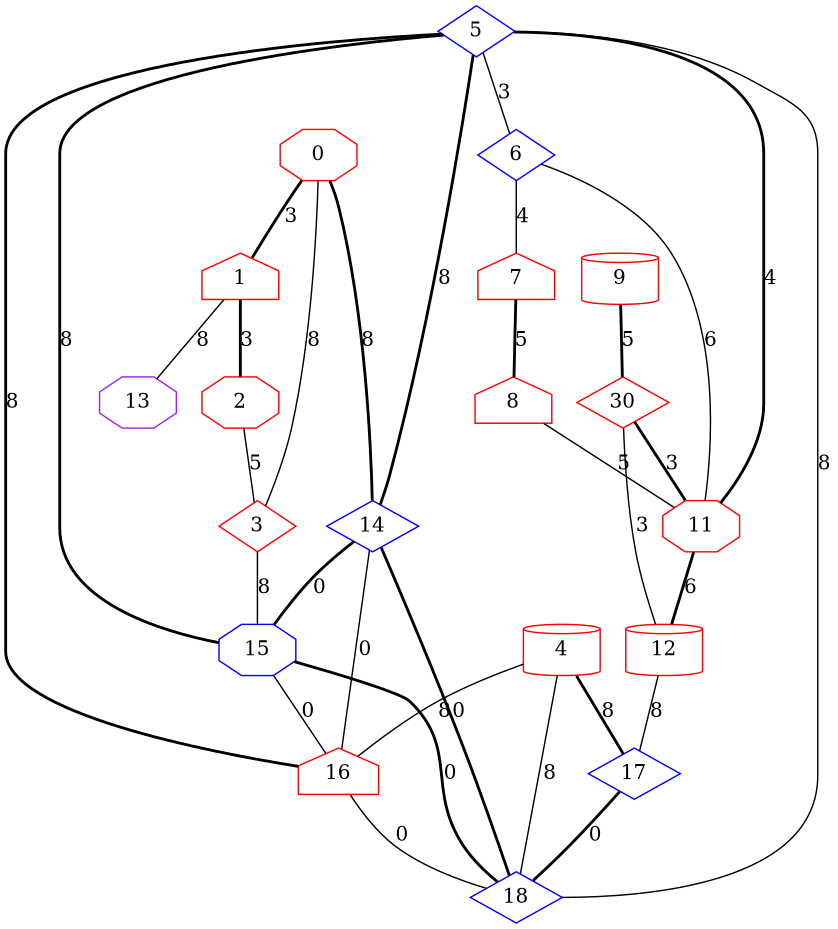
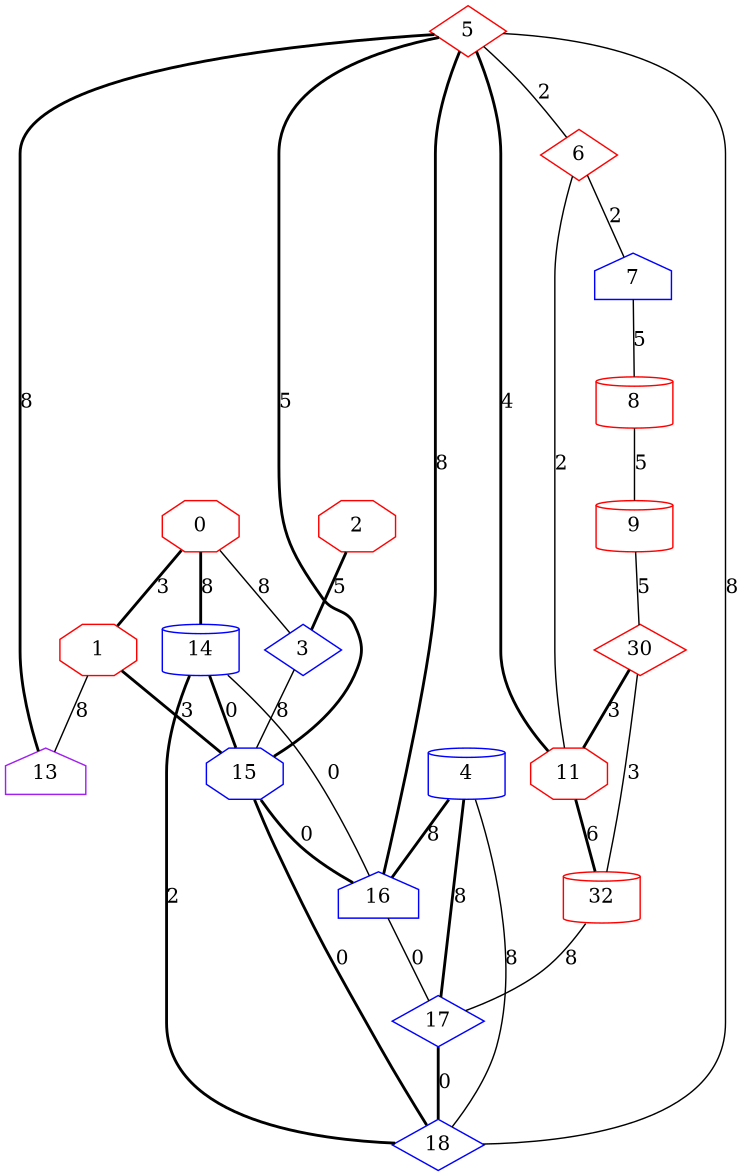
(476, 31) -> (468, 31)
(505, 93) -> (545, 93)
(516, 155) -> (579, 155)
(523, 217) -> (616, 217)
(240, 279) -> (98, 650)
(516, 279) -> (633, 279)
(434, 281) -> (20, 229)
(240, 338) -> (167, 708)
(515, 338) -> (634, 338)
(67, 341) -> (286, 402)
(622, 341) -> (637, 589)
(711, 341) -> (562, 464)
(138, 402) -> (46, 774)
(513, 402) -> (634, 402)
(249, 465) -> (329, 591)
(609, 465) -> (634, 464)
(257, 526) -> (303, 650)
(373, 526) -> (201, 650)
(562, 650) -> (467, 774)
(664, 650) -> (602, 897)
(436, 702) -> (420, 839)
(459, 712) -> (174, 897)
(300, 715) -> (302, 847)
(338, 774) -> (378, 897)
(409, 855) -> (408, 960)
